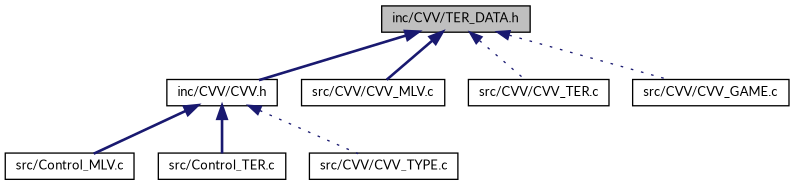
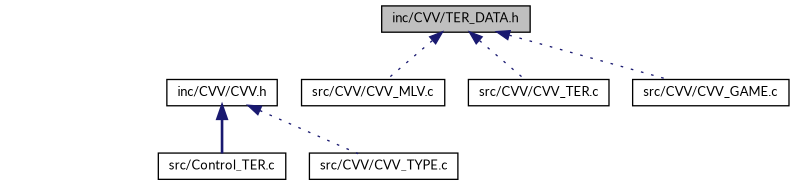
(332, 58) -> none
(409, 60) -> (409, 60)
(70, 166) -> none
